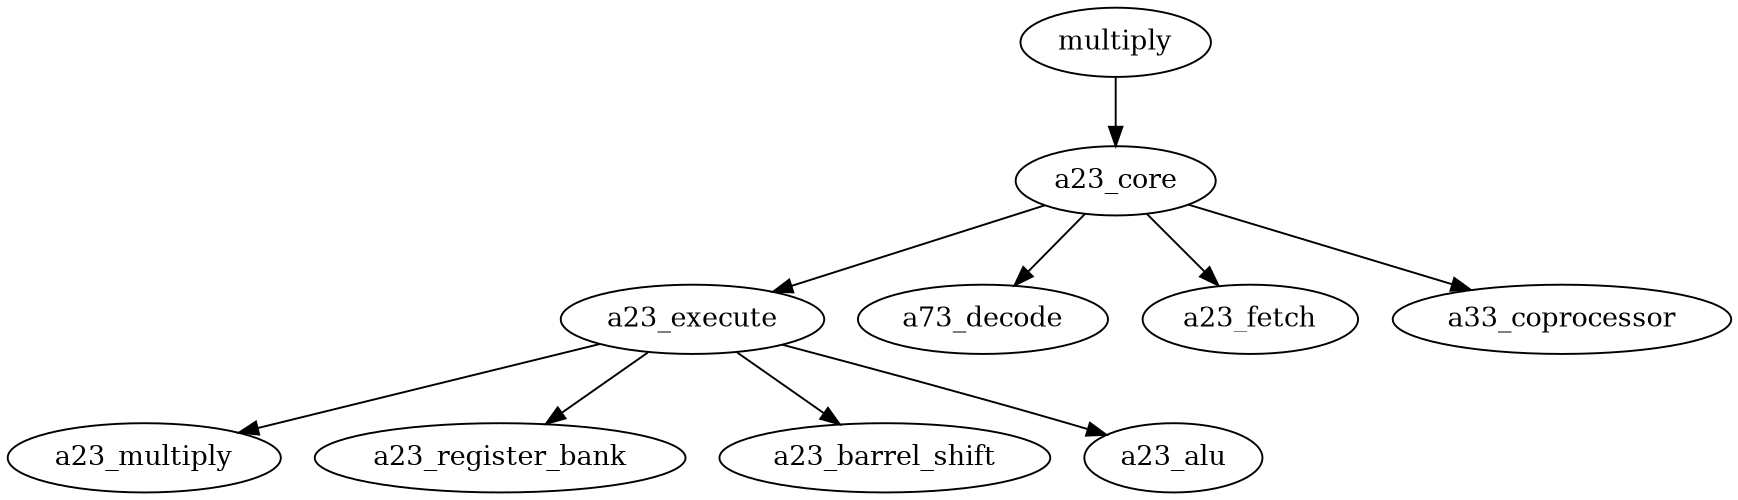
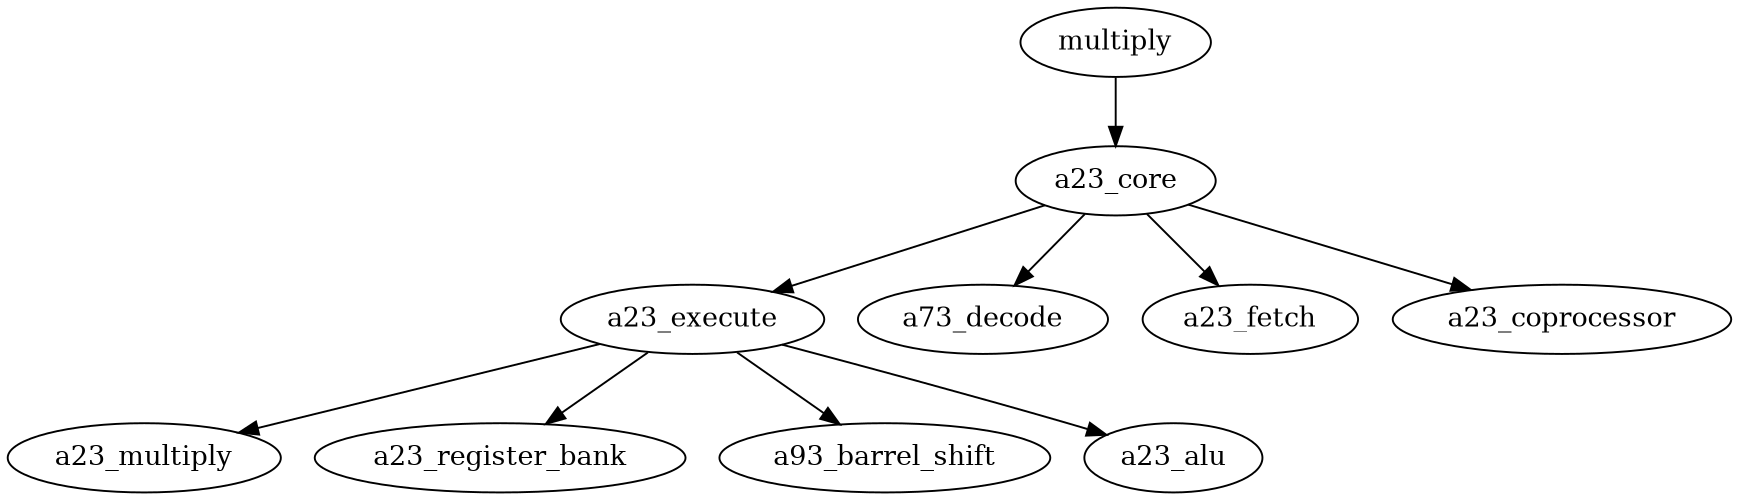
(1562, 319) -> (1562, 319)
(885, 458) -> (885, 458)
